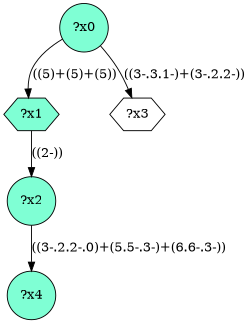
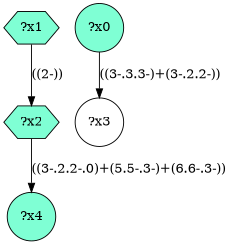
(38, 59) -> none
(185, 75) -> (160, 75)
(137, 114) -> (99, 122)
(31, 201) -> (31, 122)
